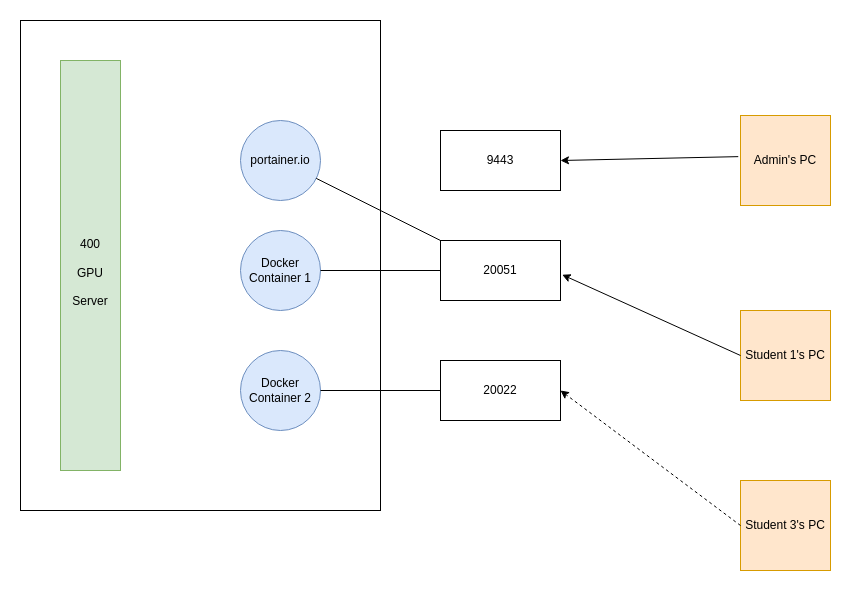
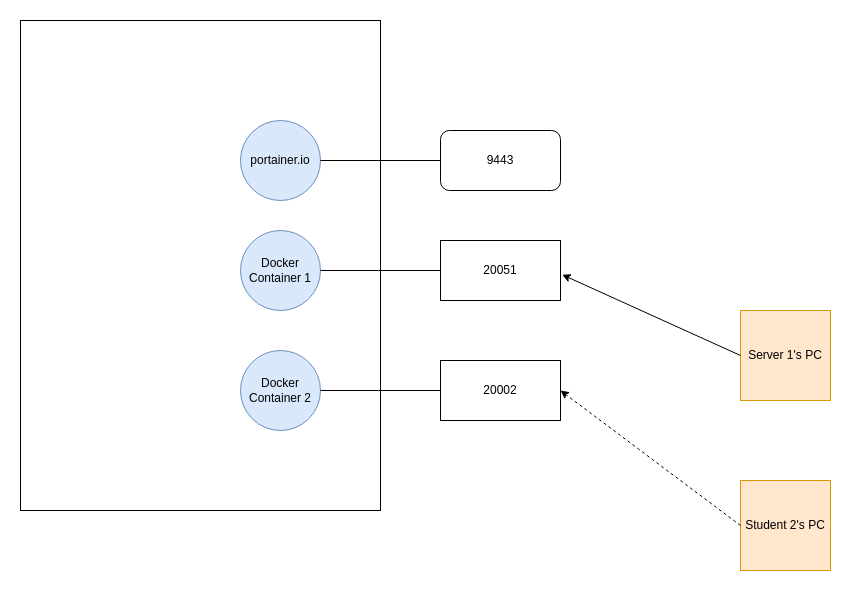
(653, 158) -> none
(501, 161) -> (501, 161)
(786, 161) -> none
(378, 209) -> (381, 161)
(91, 266) -> none
(786, 356) -> (786, 356)
(501, 391) -> (501, 391)
(786, 526) -> (786, 526)
